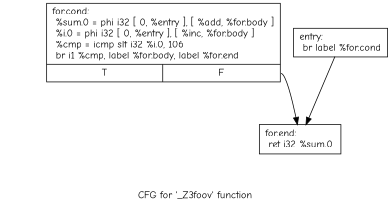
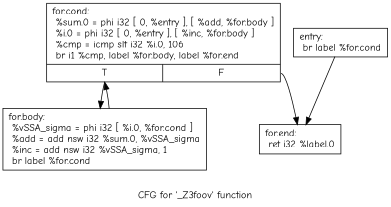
none -> (105, 139)
(299, 144) -> (300, 144)
